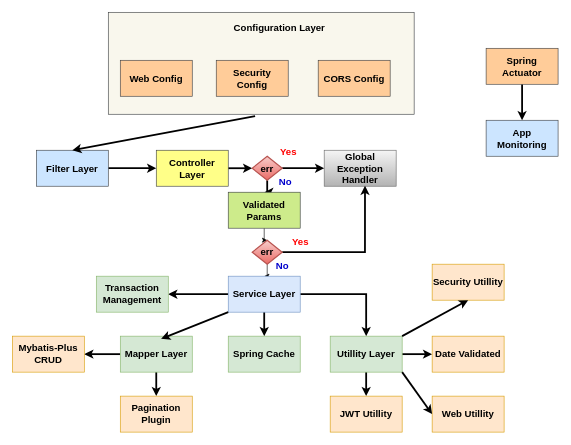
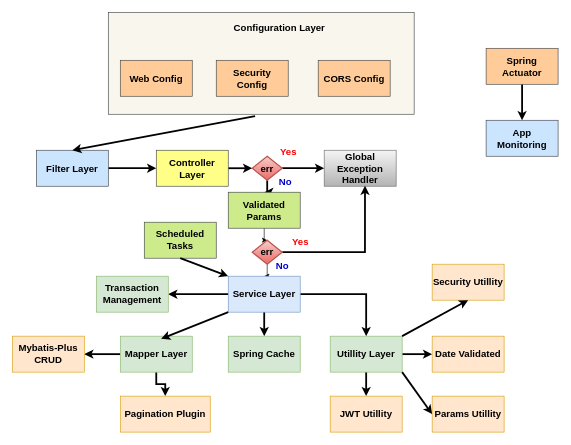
none -> (180, 240)
none -> (201, 266)
(156, 414) -> (165, 414)
(468, 414) -> (468, 414)
